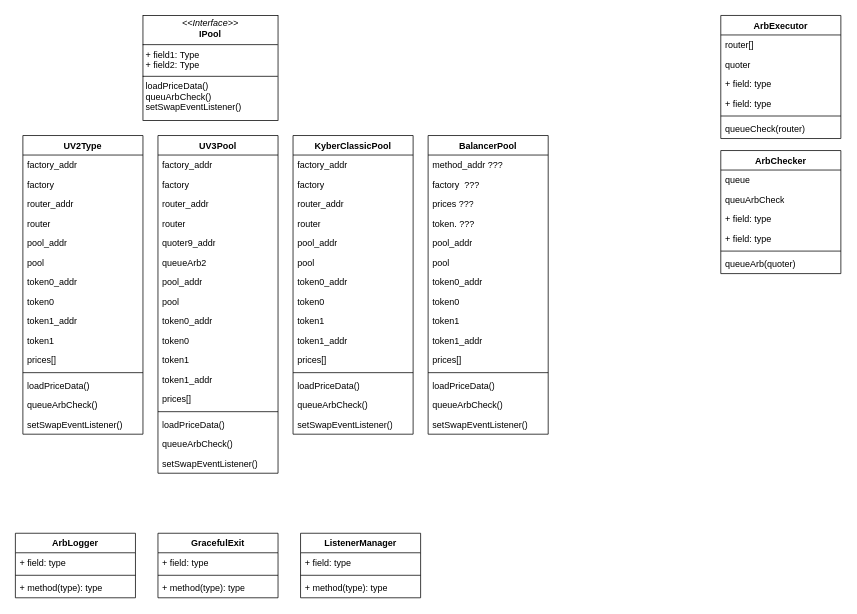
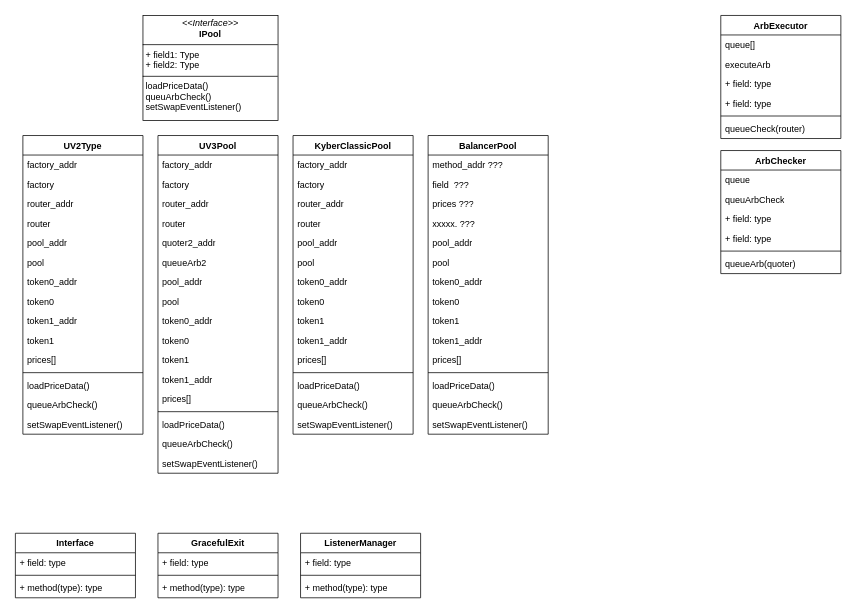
(745, 46) -> (743, 46)
(740, 65) -> (750, 65)
(461, 185) -> (454, 185)
(455, 224) -> (455, 224)
(193, 244) -> (193, 244)
(75, 544) -> (75, 544)
